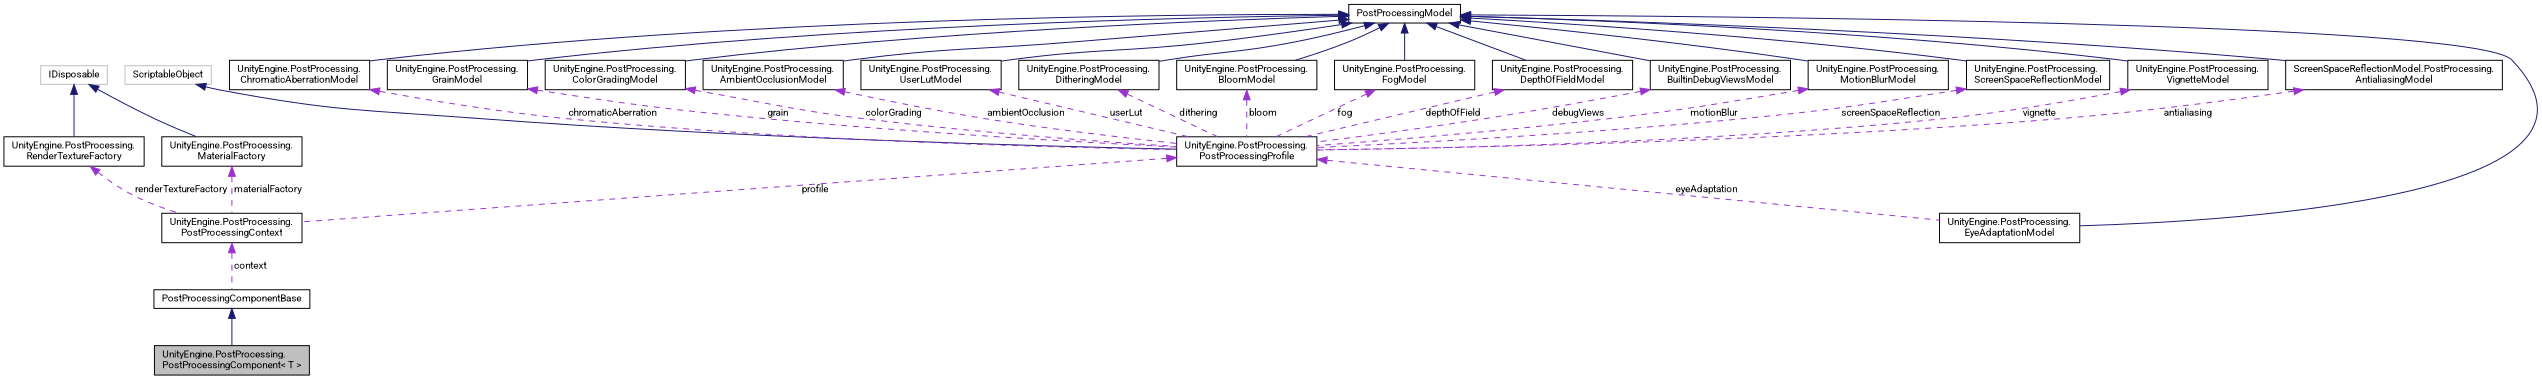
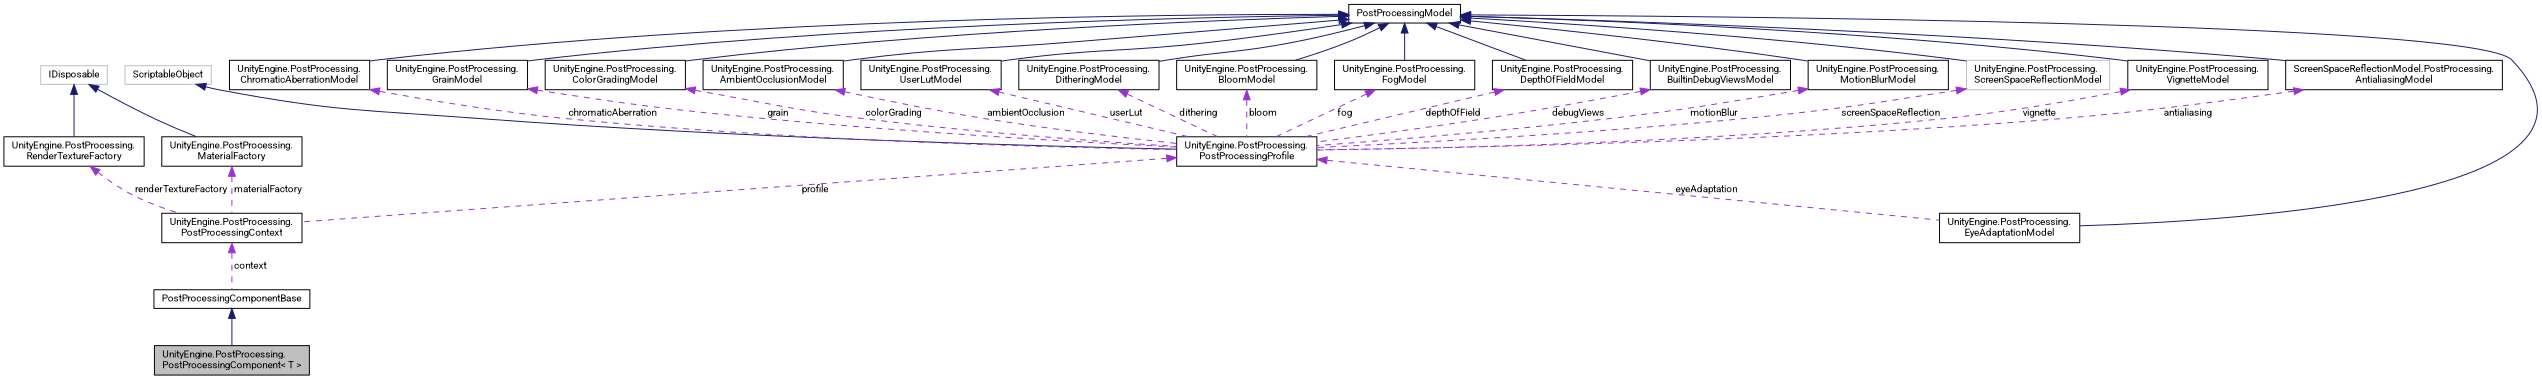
(2038, 75) -> (2038, 75)
